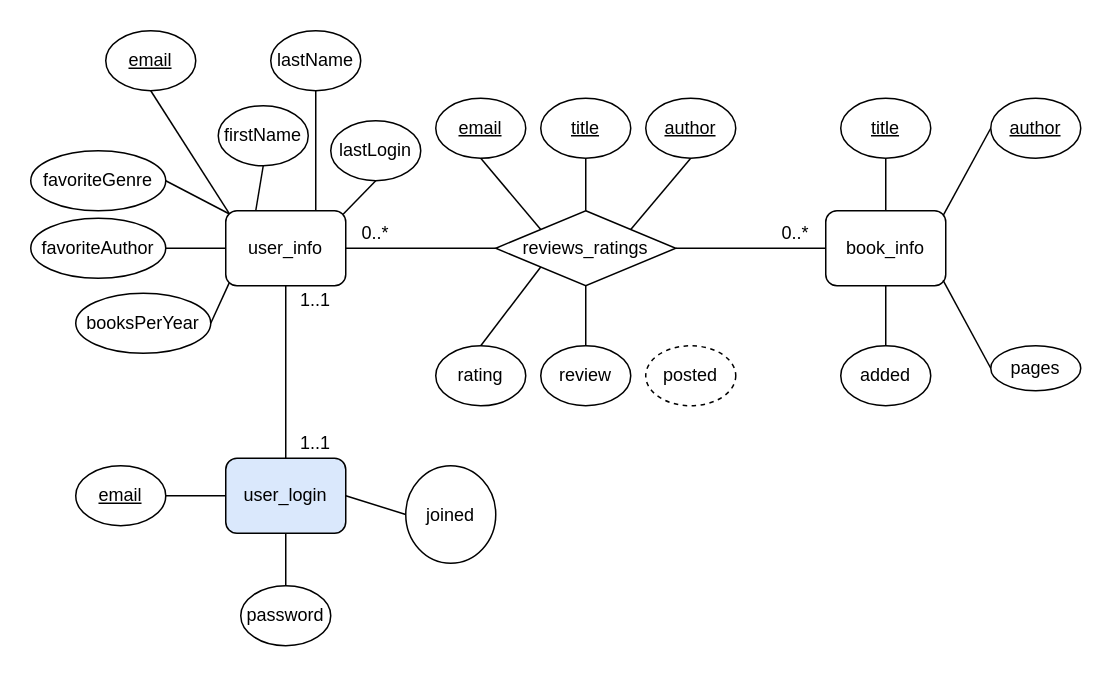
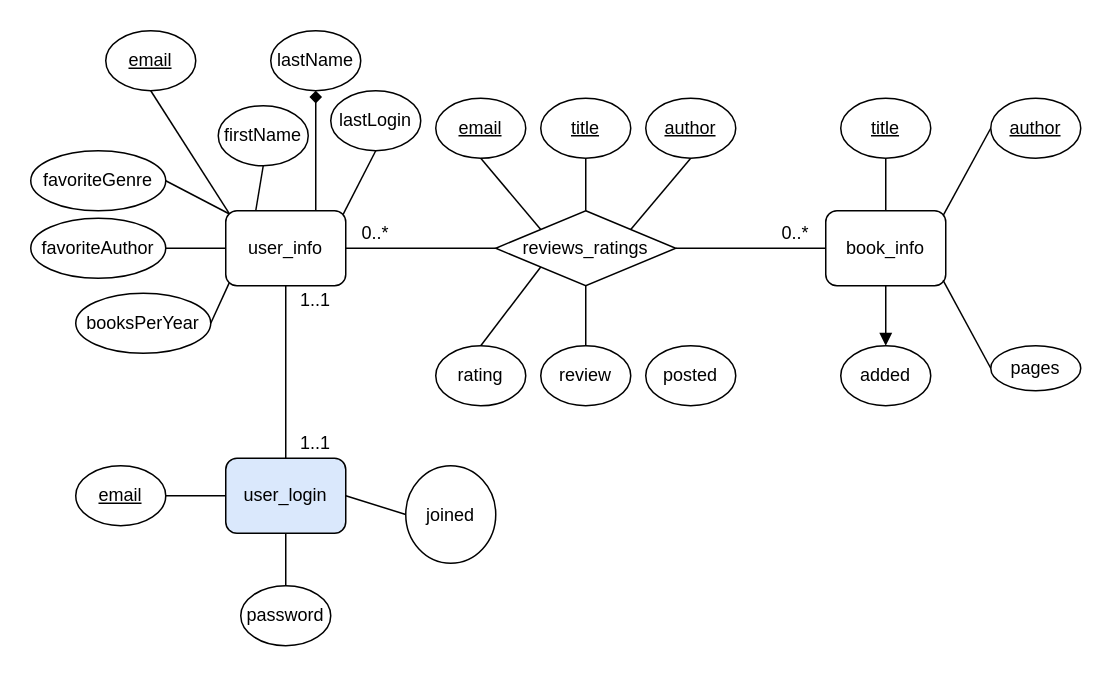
(316, 97) -> (316, 103)
(376, 151) -> (376, 121)
(886, 337) -> (886, 332)
(691, 376) -> (691, 376)
